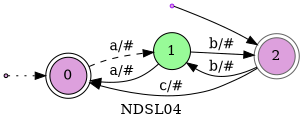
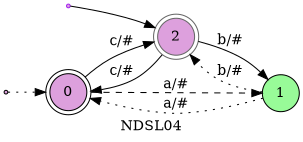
(217, 53) -> (227, 83)
none -> (113, 58)
(132, 80) -> (182, 113)
